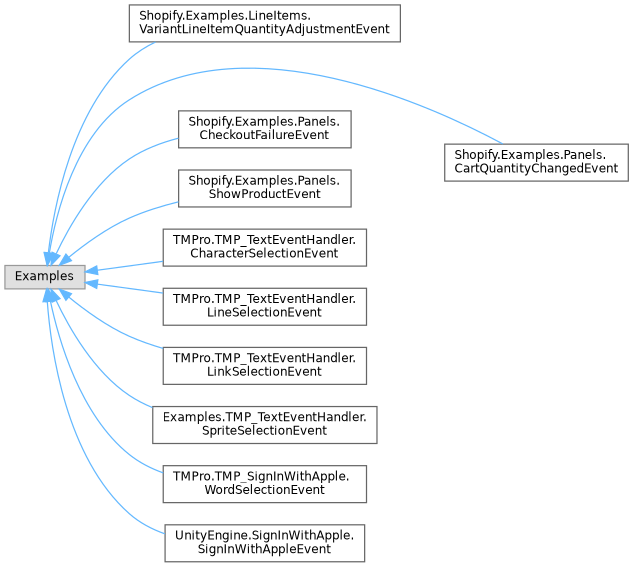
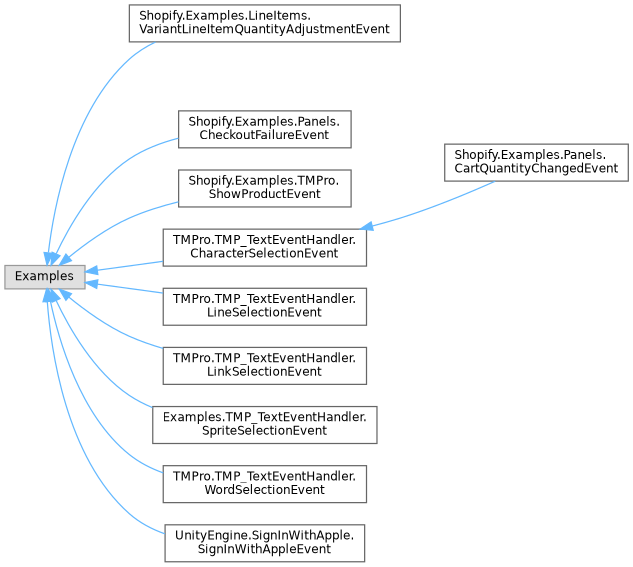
(231, 69) -> (435, 206)
(265, 188) -> (265, 188)
(265, 484) -> (265, 484)
